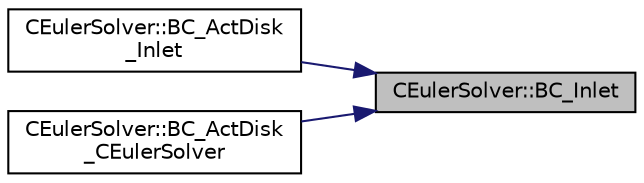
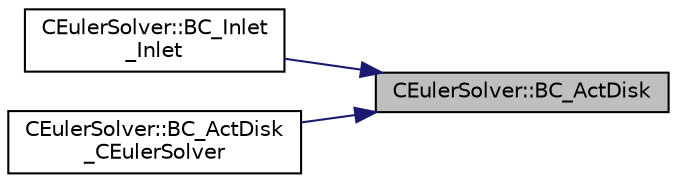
(155, 40) -> (155, 40)
(506, 92) -> (522, 92)
